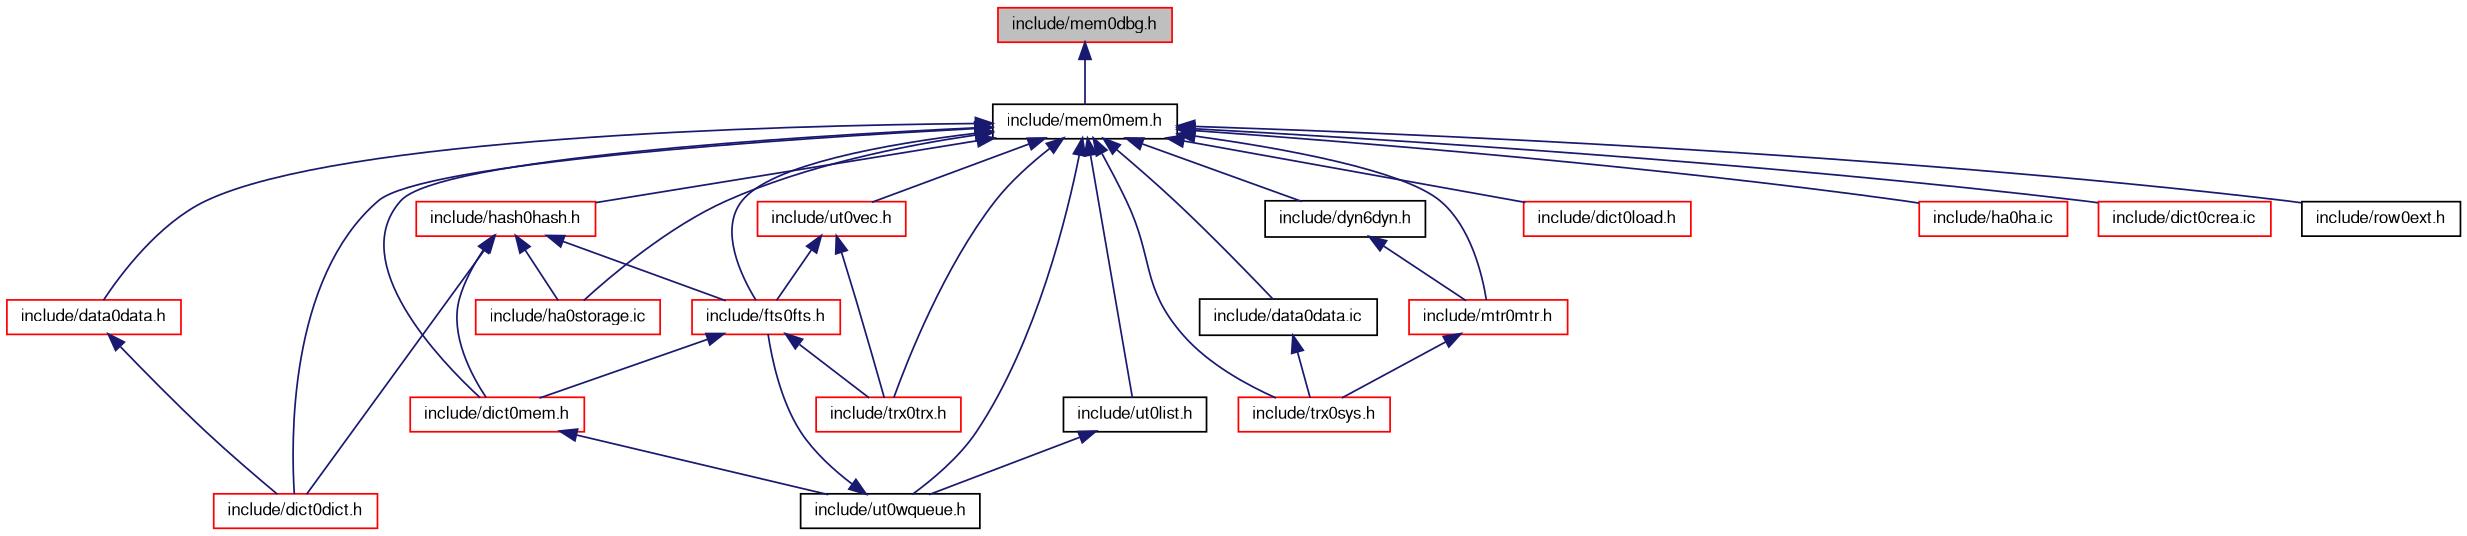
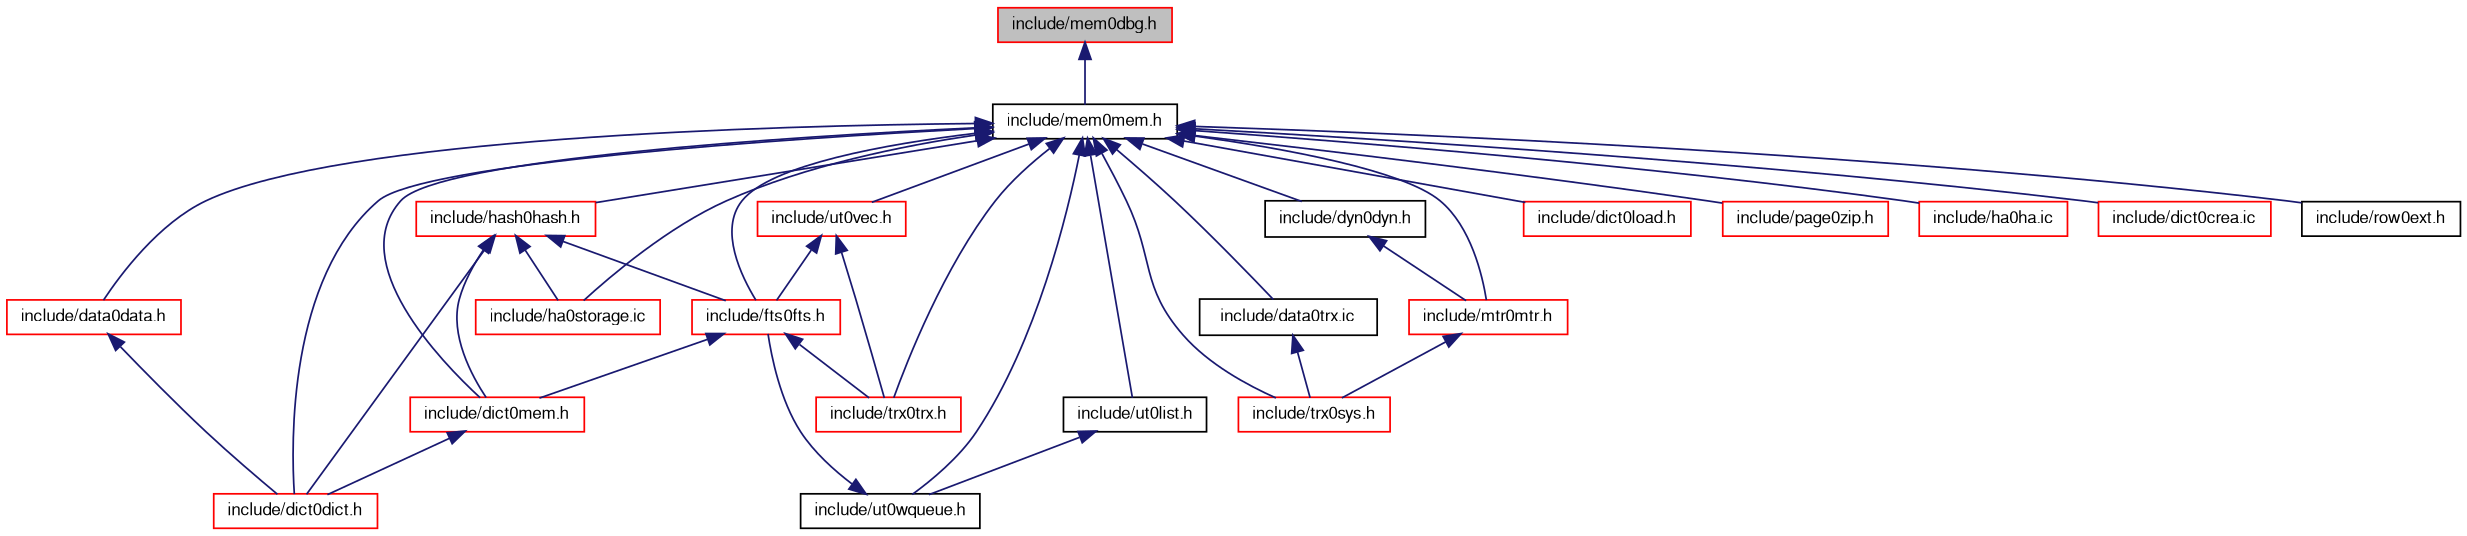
(1345, 219) -> (1345, 219)
none -> (1805, 219)
(1288, 317) -> (1288, 317)
(702, 465) -> (388, 466)
